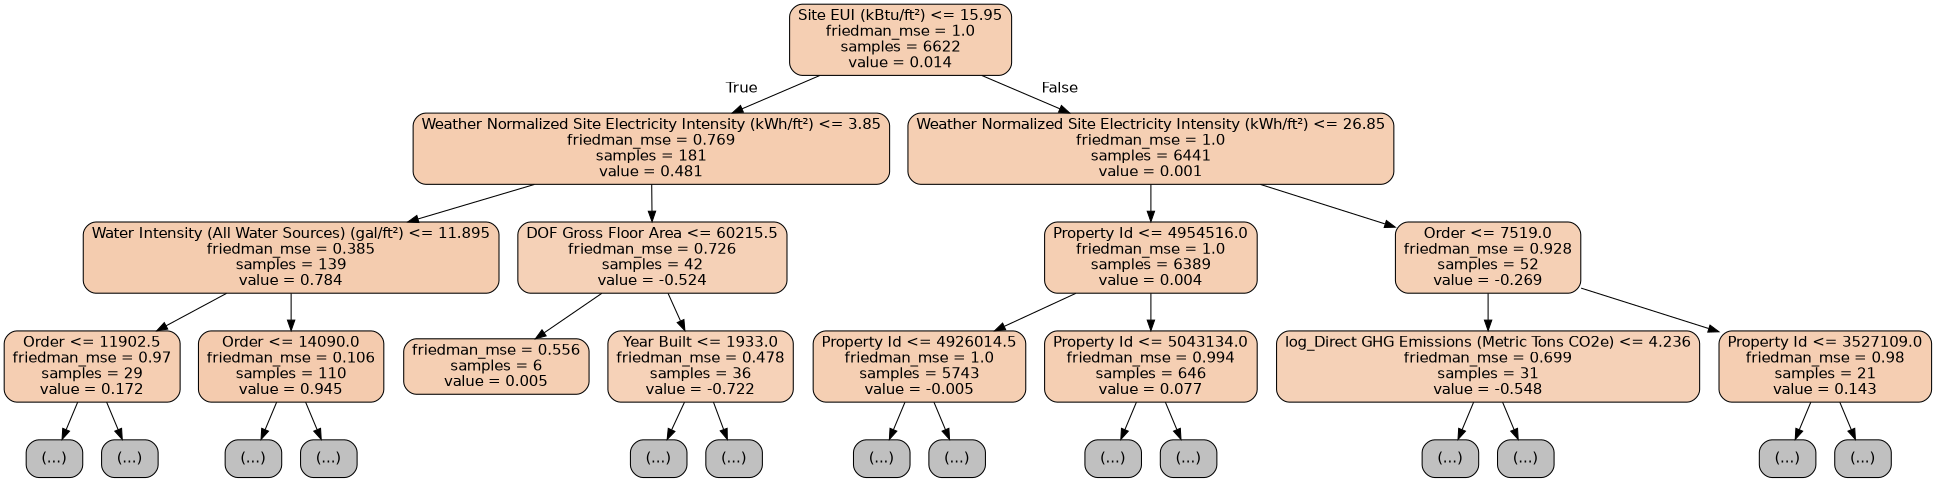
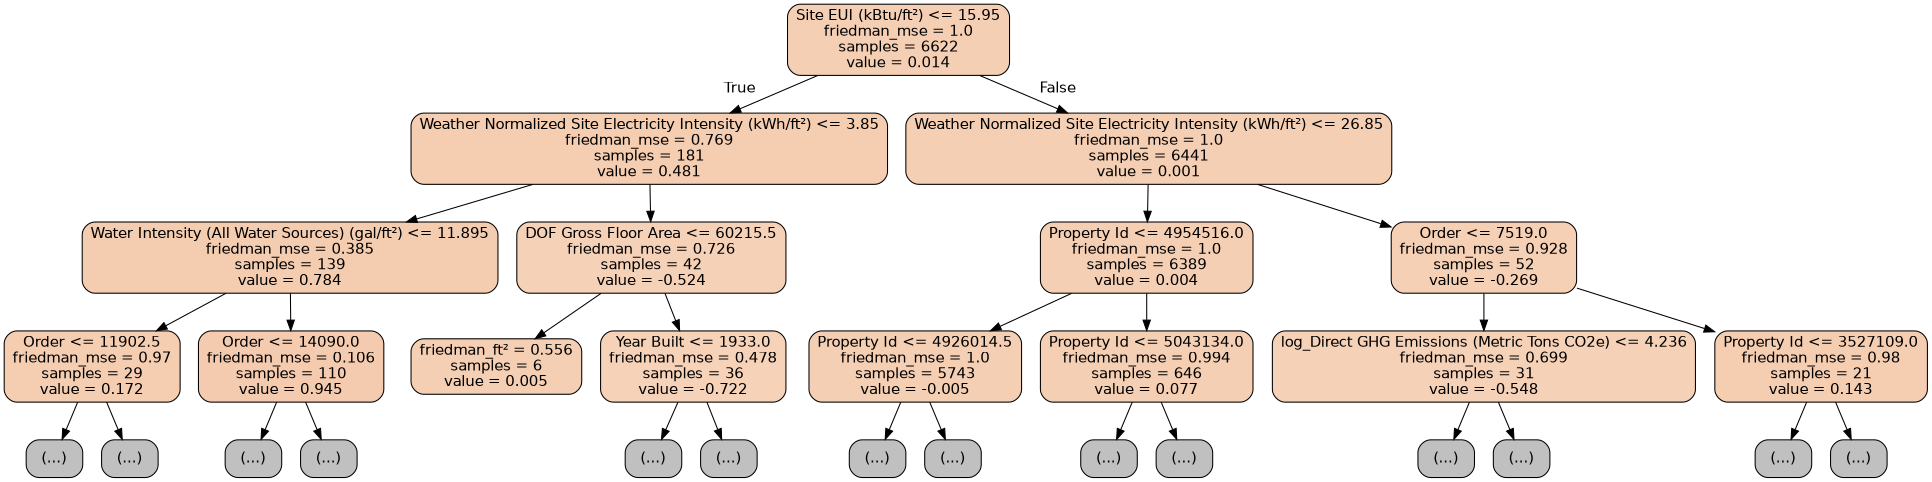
(496, 367) -> (496, 367)
